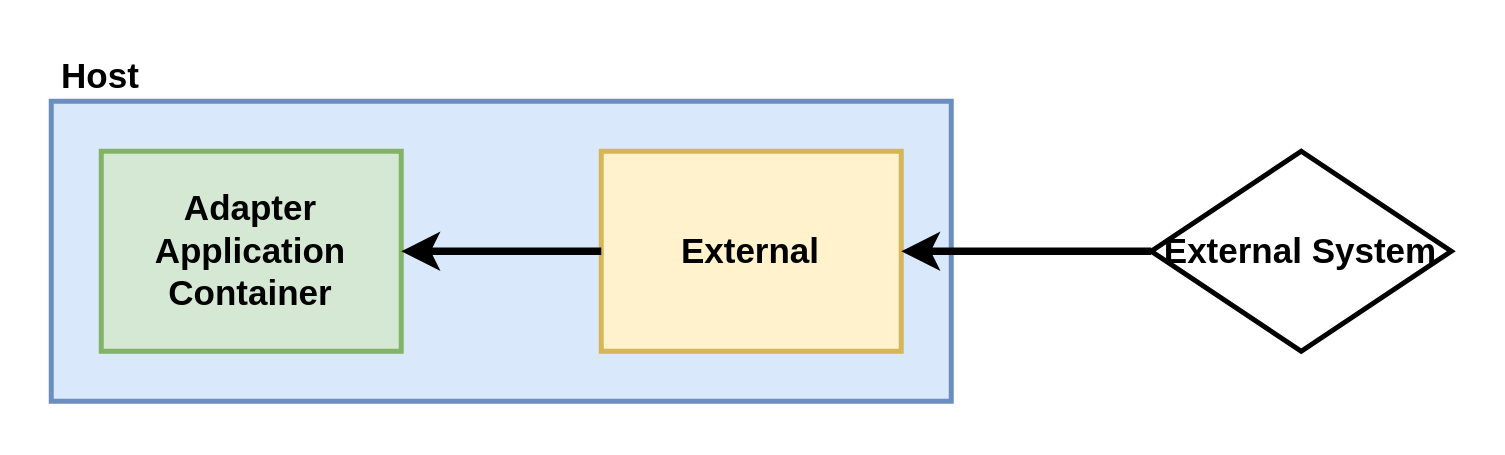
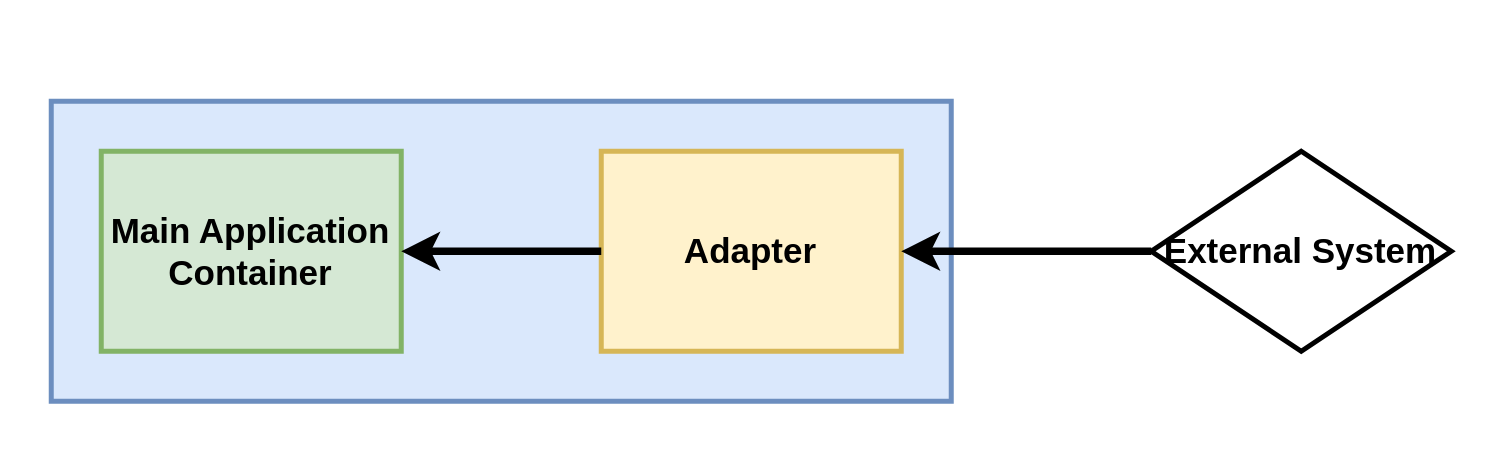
(101, 76) -> none
(251, 251) -> (251, 251)
(751, 251) -> (751, 251)
